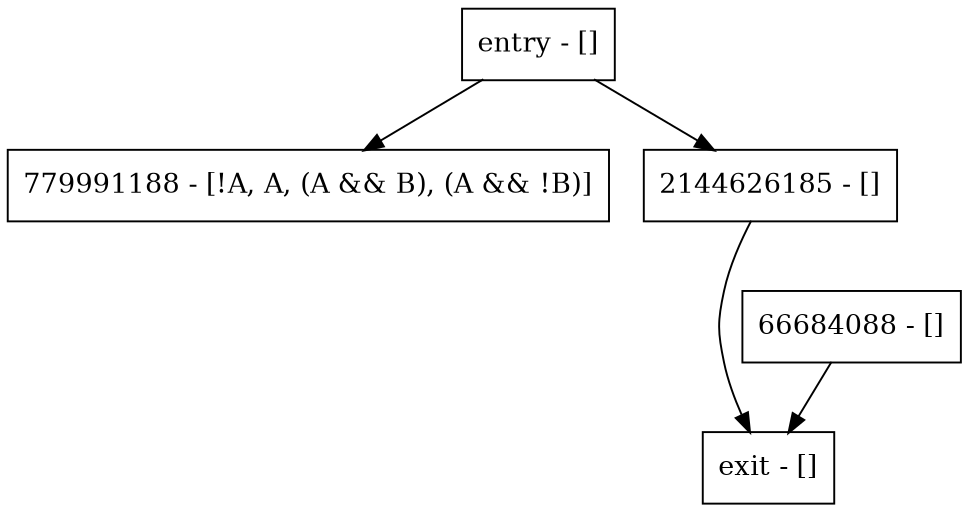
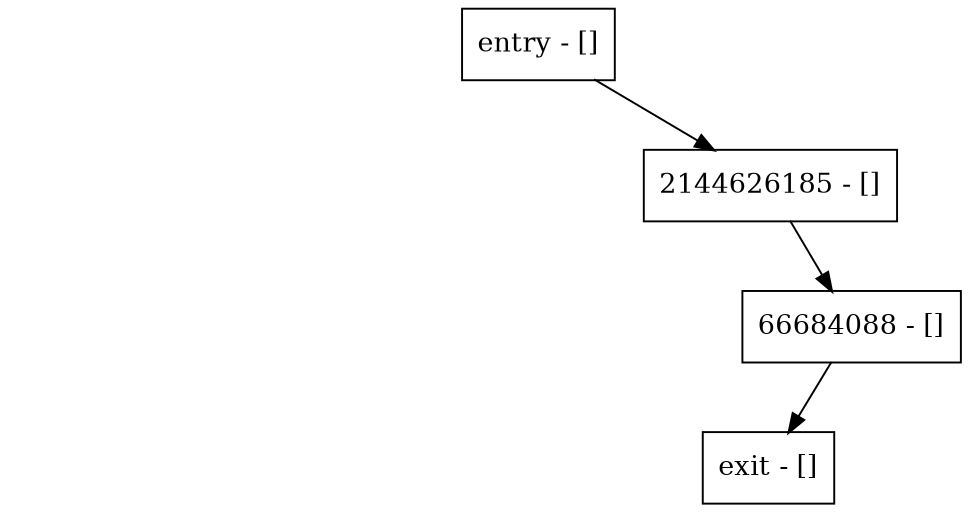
(308, 186) -> none
(720, 317) -> (806, 248)
